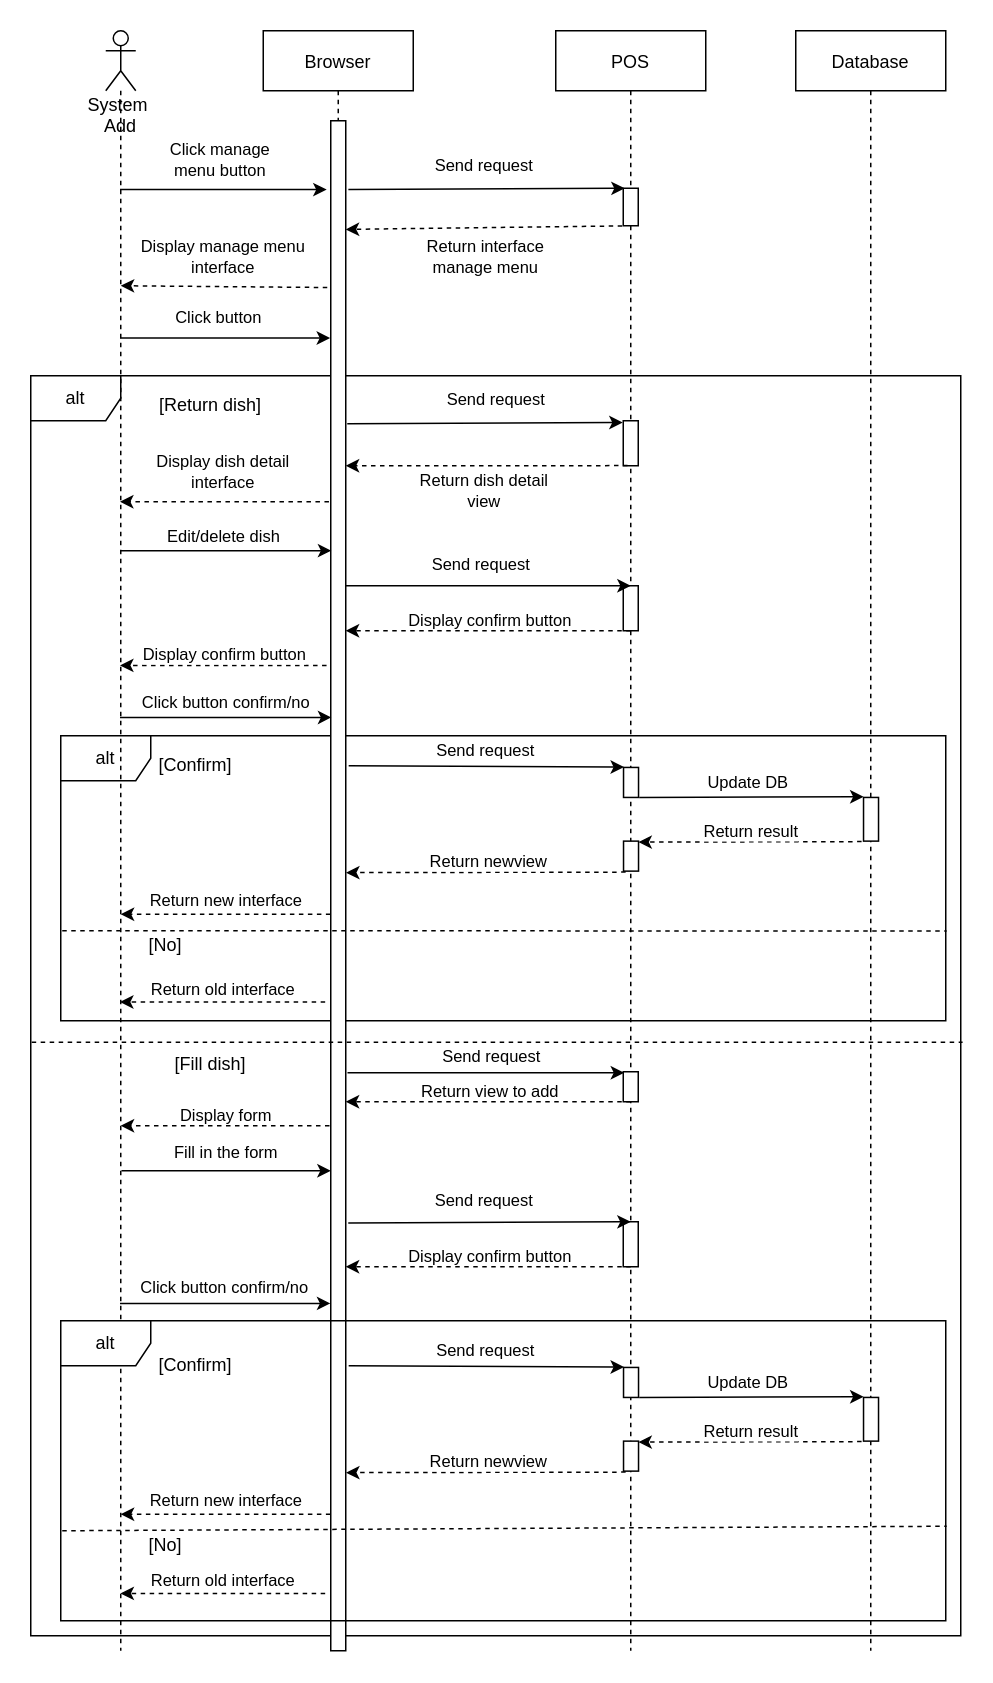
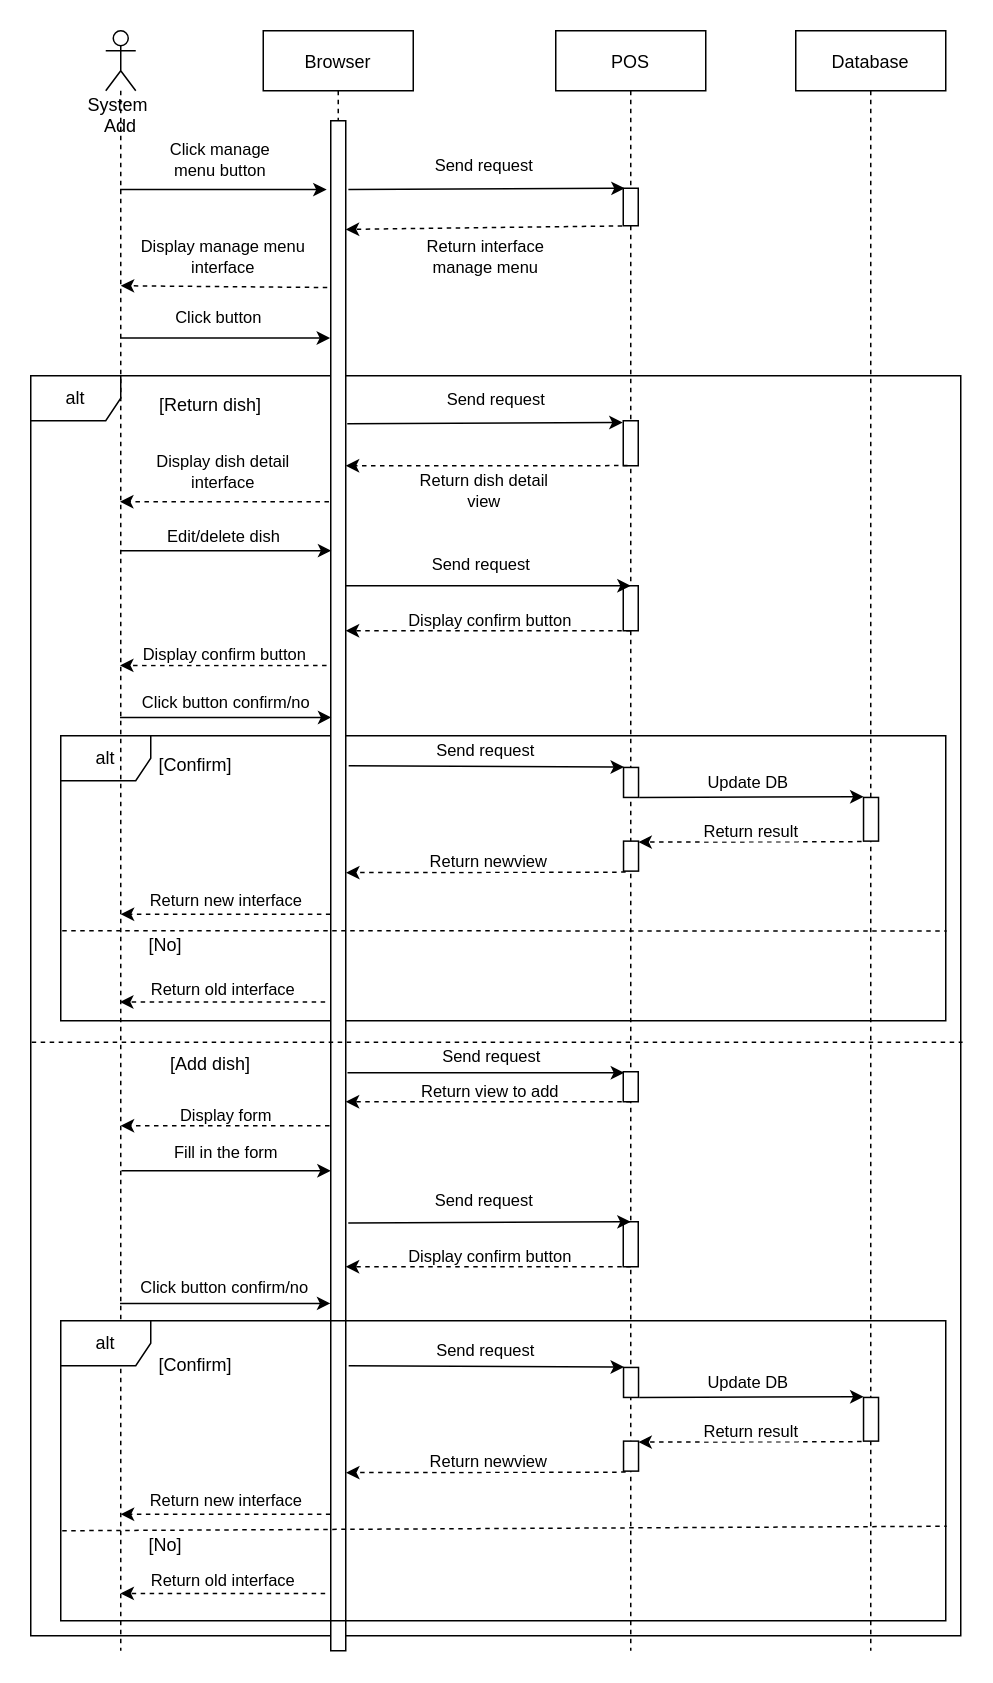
(211, 1064) -> (211, 1064)
